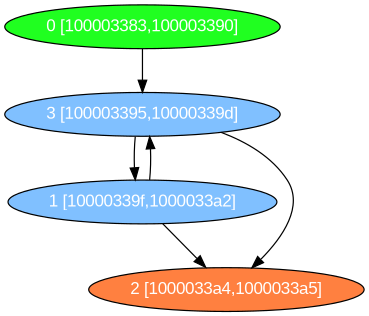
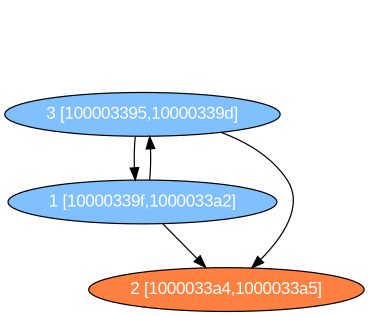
(142, 27) -> none
